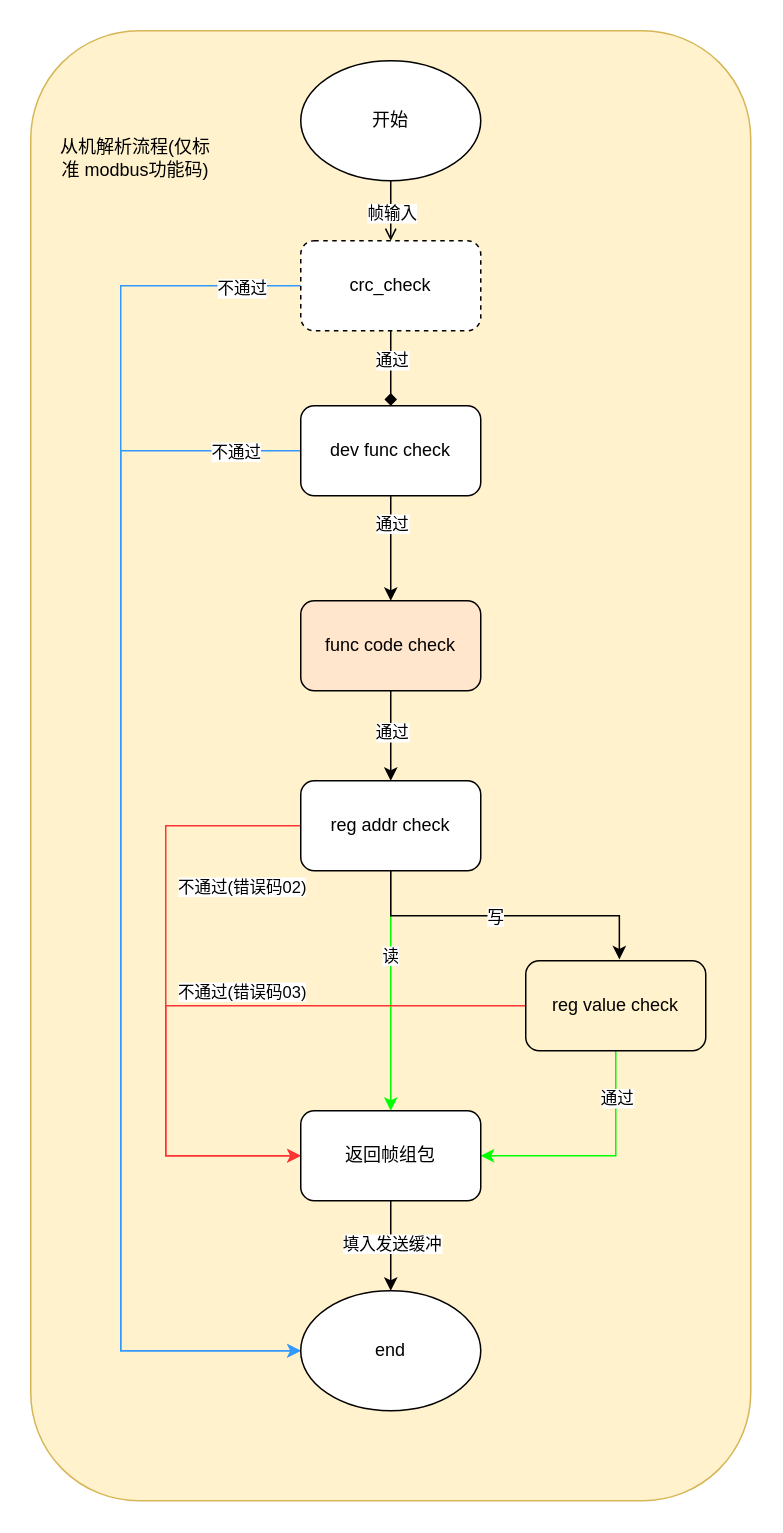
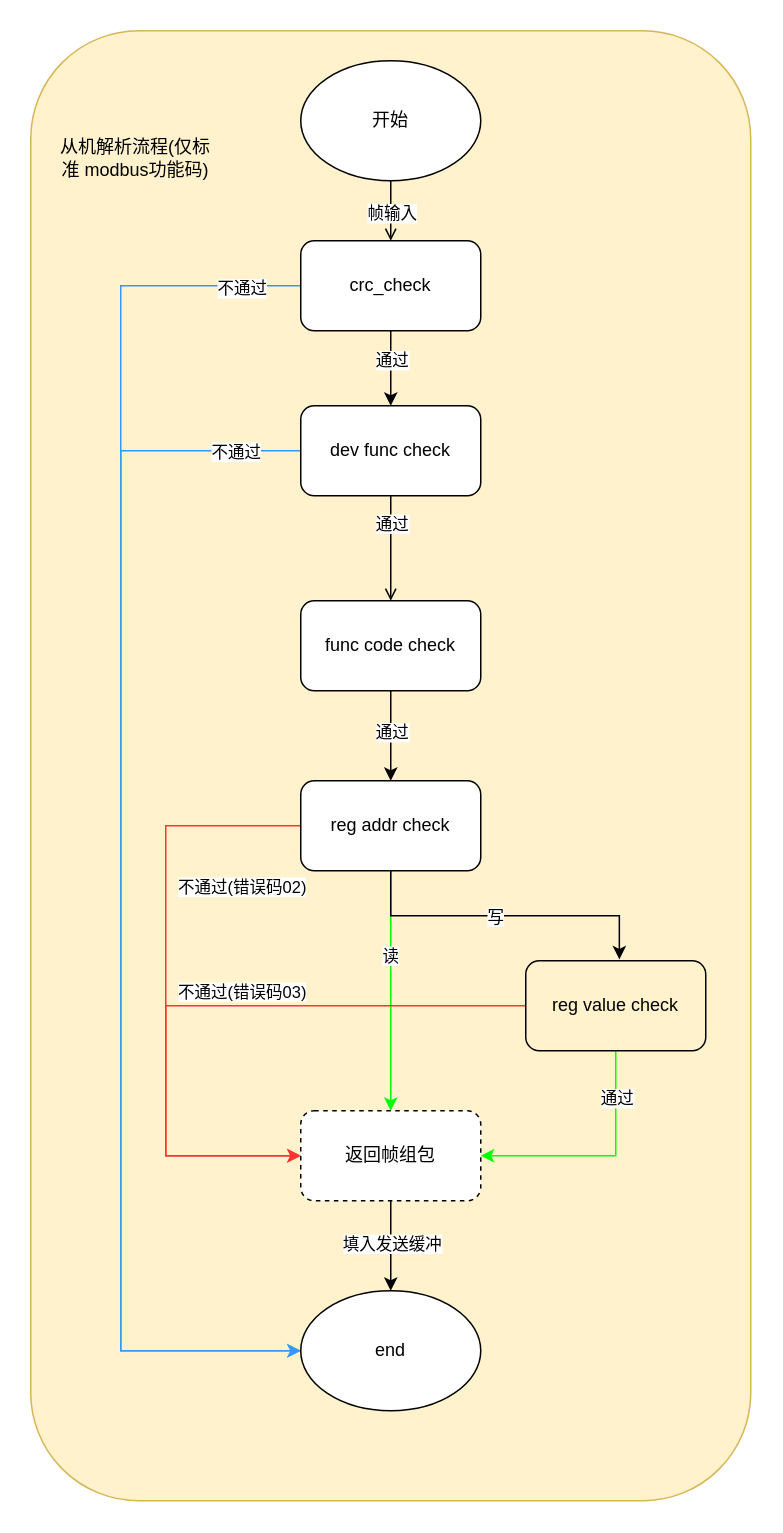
(391, 286) -> (391, 286)
(391, 393) -> (391, 394)
(391, 589) -> (391, 591)
(391, 646) -> (391, 646)
(391, 1156) -> (391, 1156)
